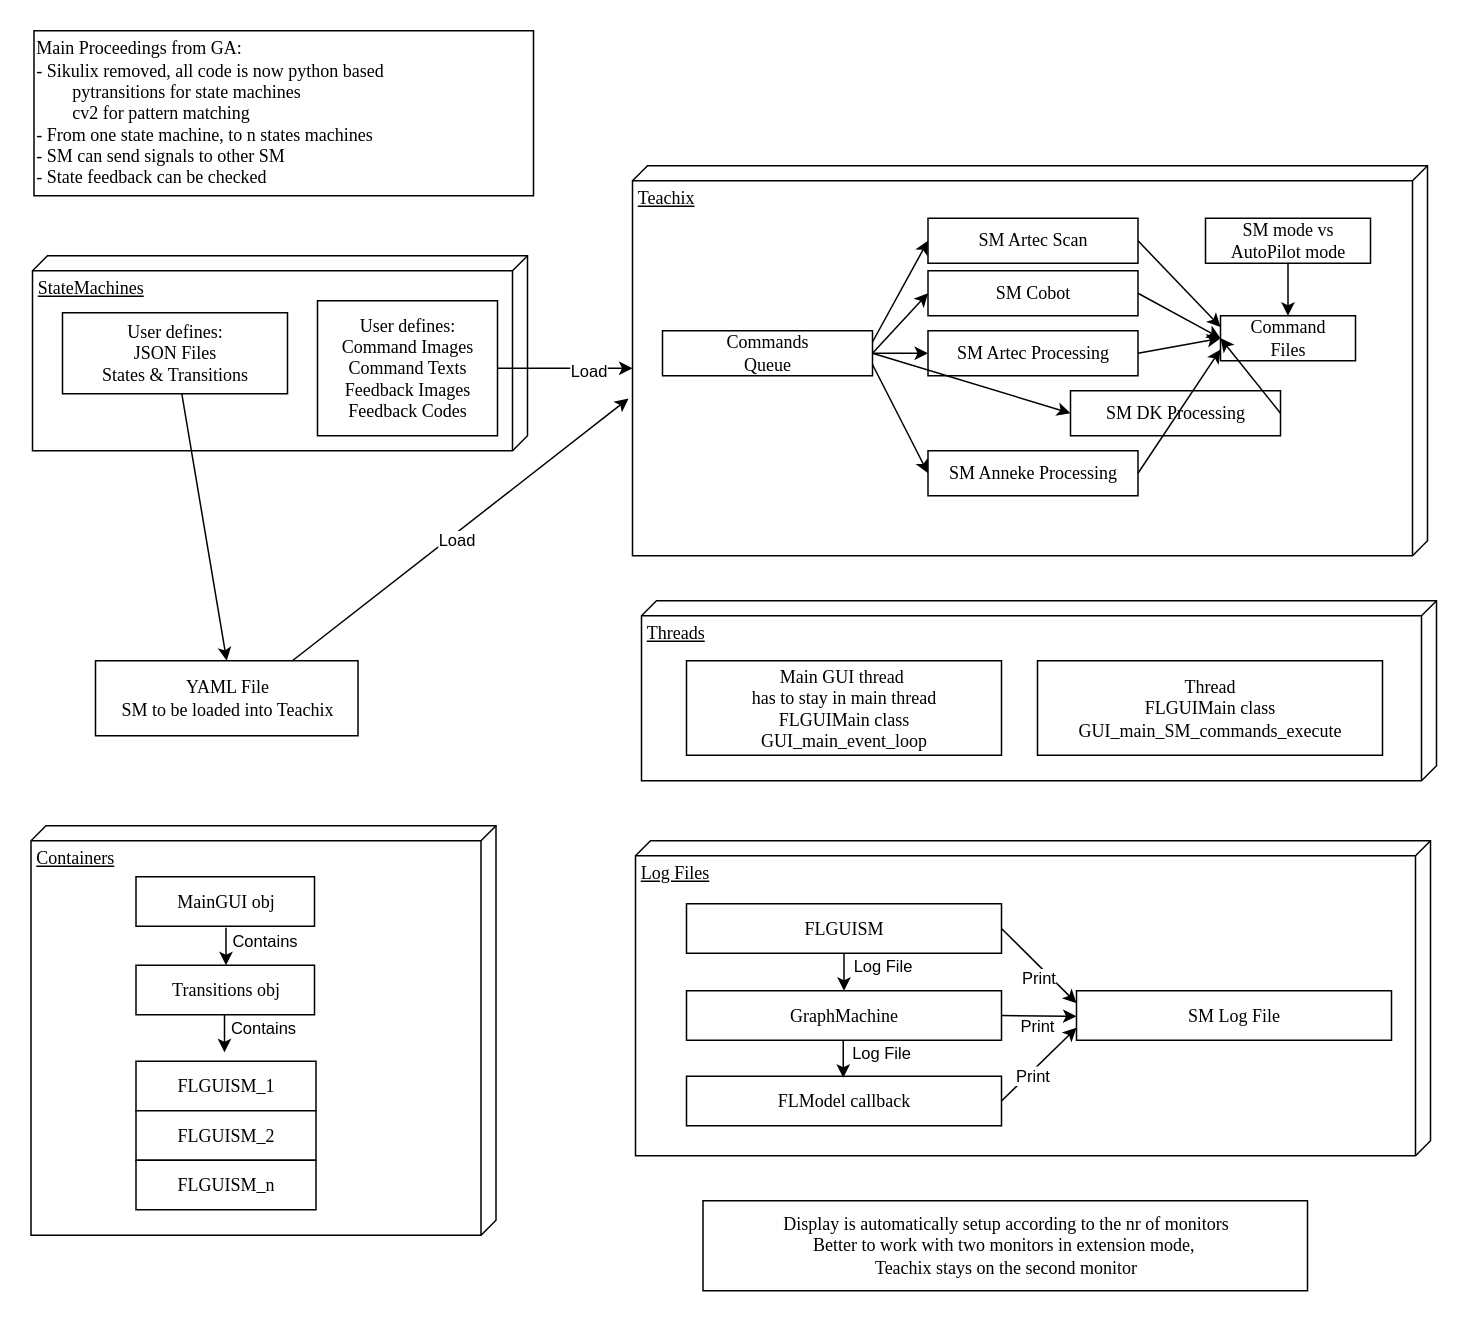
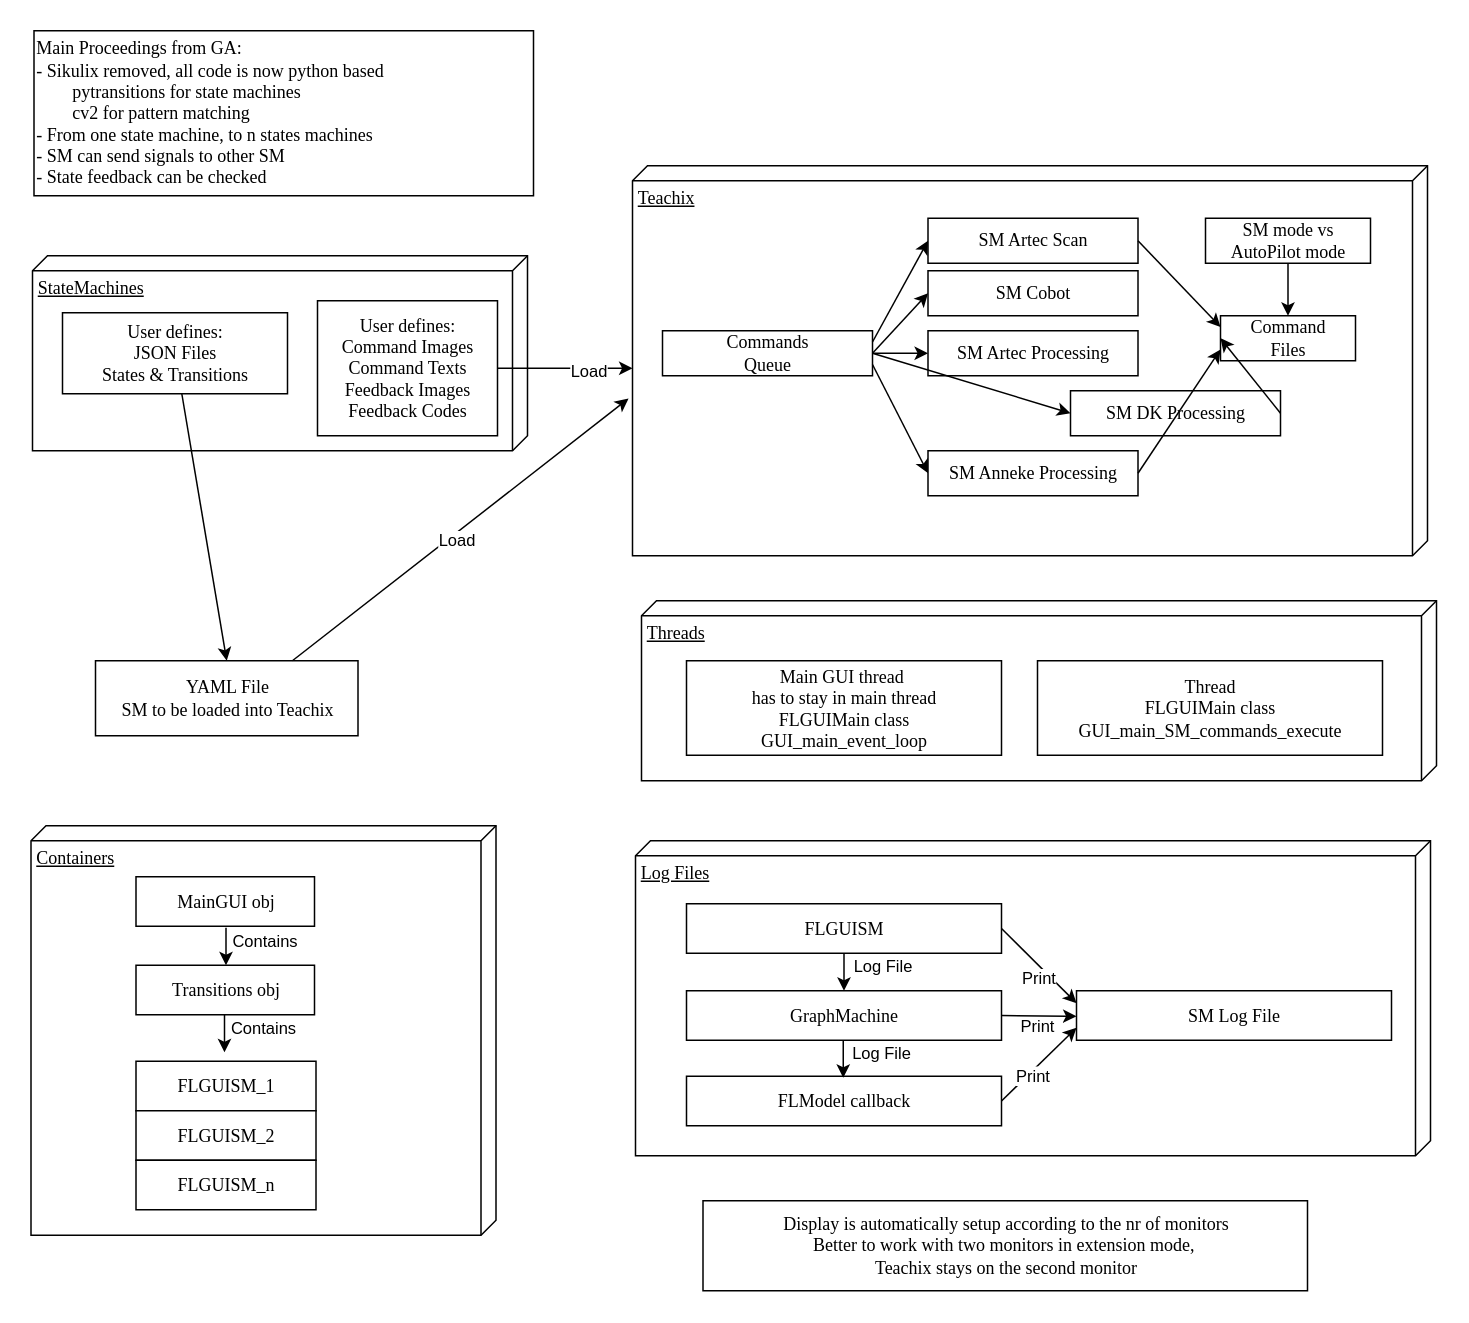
(1175, 313) -> none
(1174, 347) -> none
